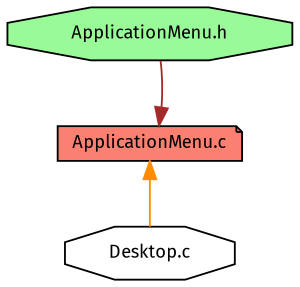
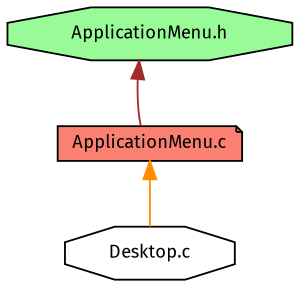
(162, 84) -> (138, 102)
